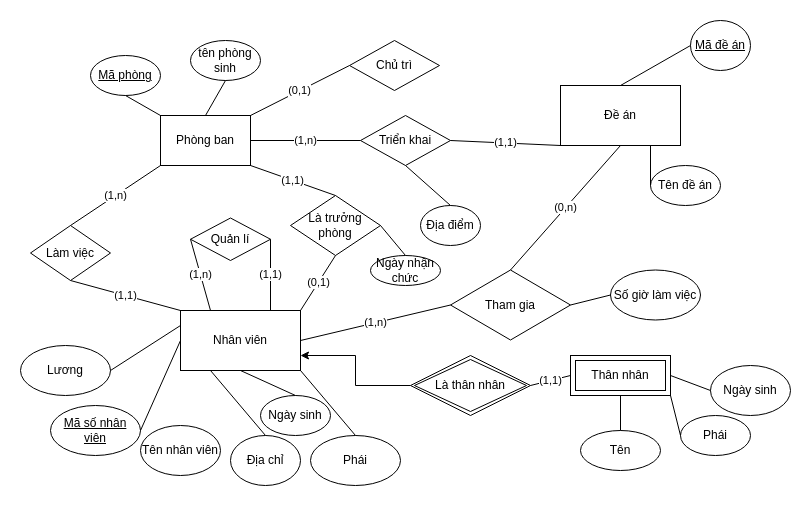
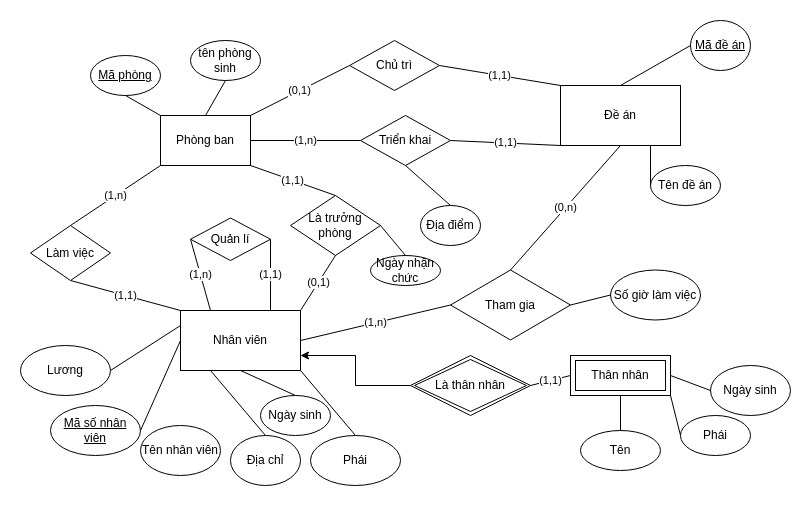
none -> (500, 76)
